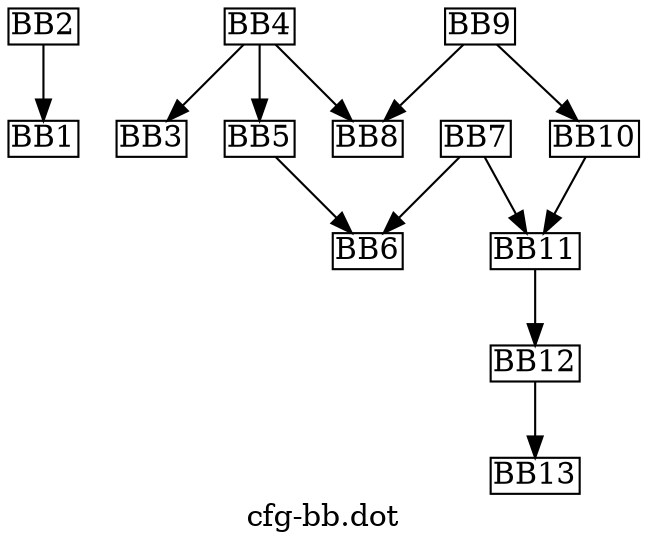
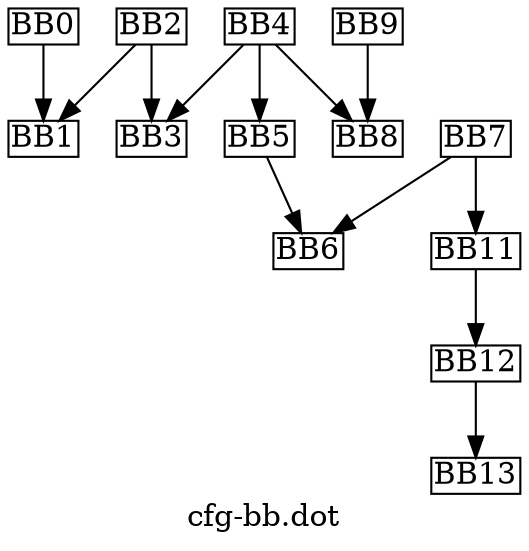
none -> (43, 26)
none -> (152, 72)
(595, 139) -> none
